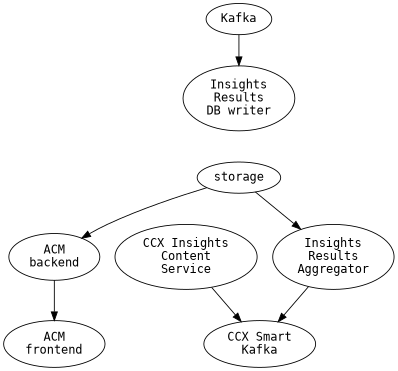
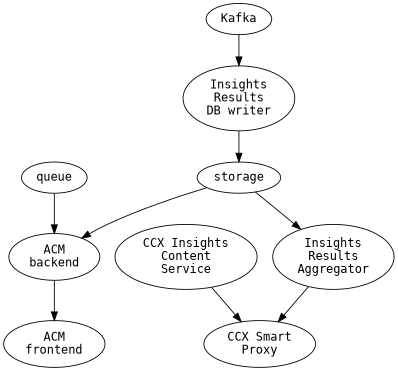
none -> (239, 142)
none -> (54, 178)
(260, 344) -> (260, 344)
